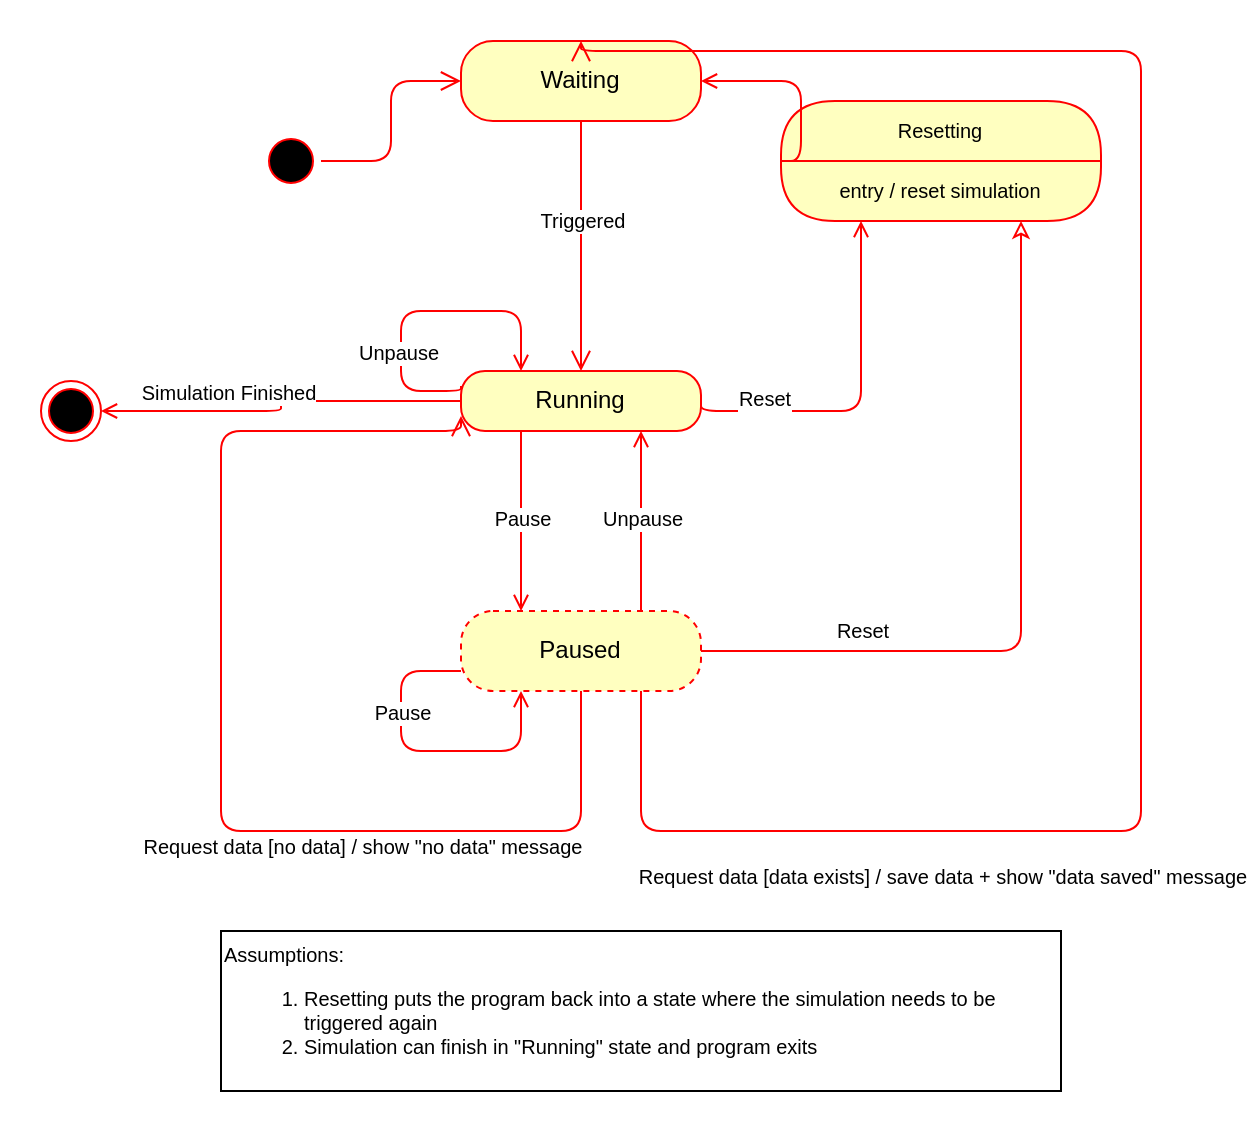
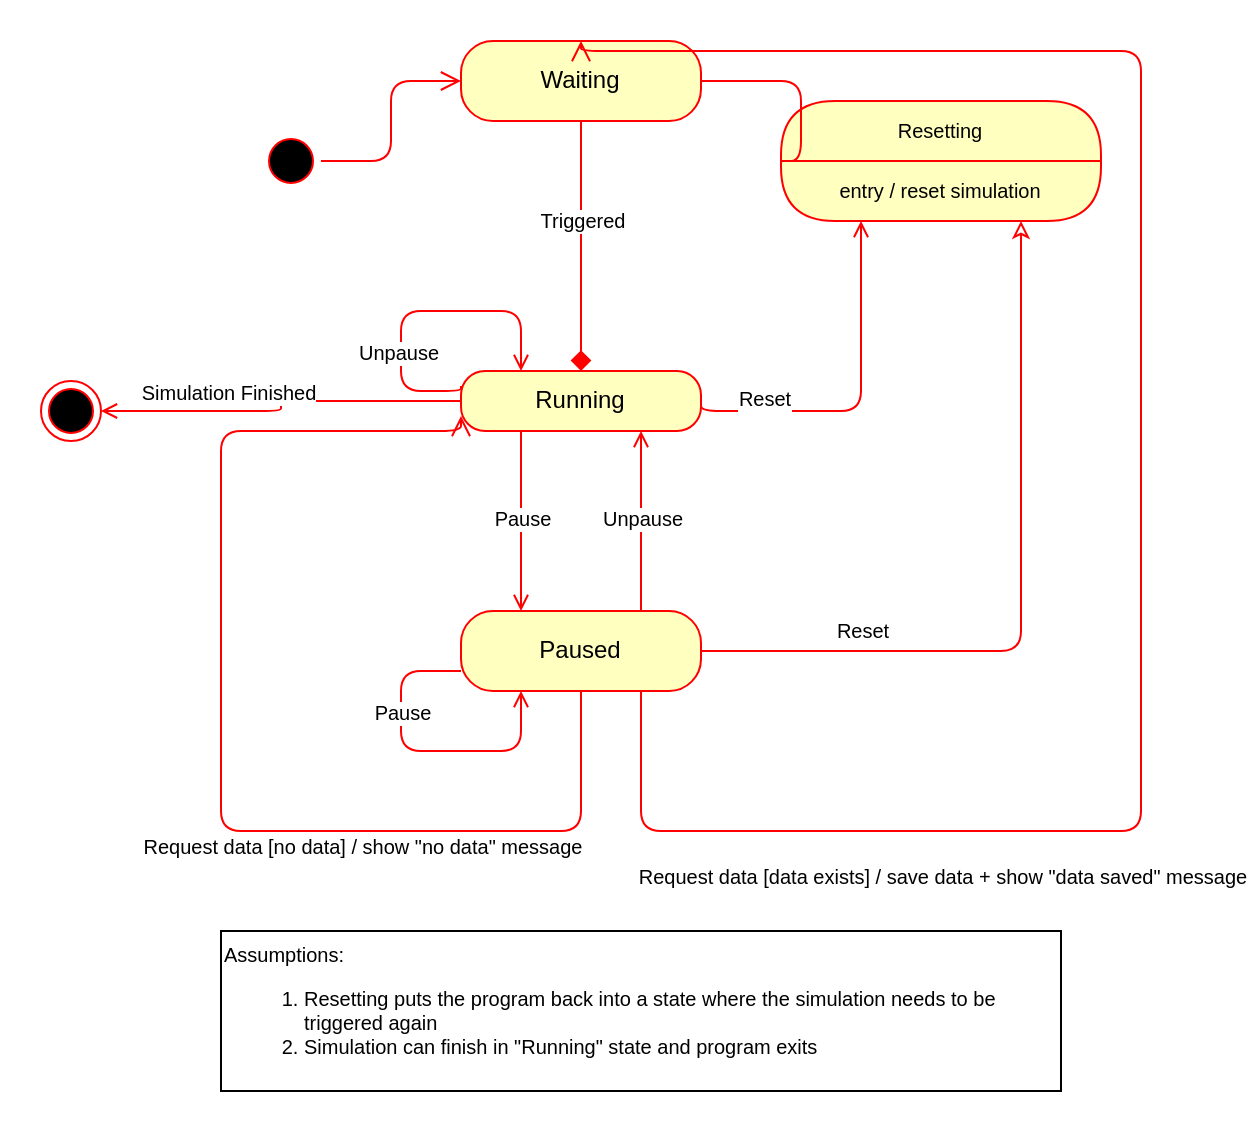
(709, 81) -> (707, 81)
(581, 359) -> (581, 351)
(581, 651) -> (581, 651)
